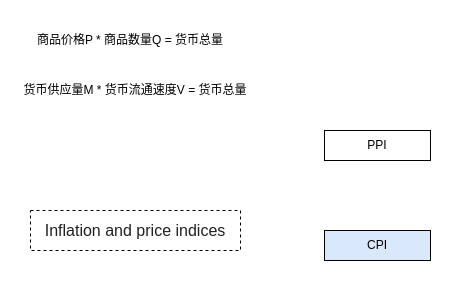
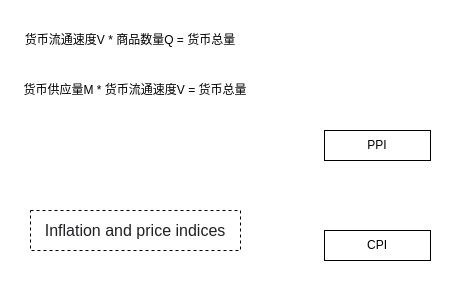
(131, 41) -> (131, 41)
(378, 246) -> (378, 246)
